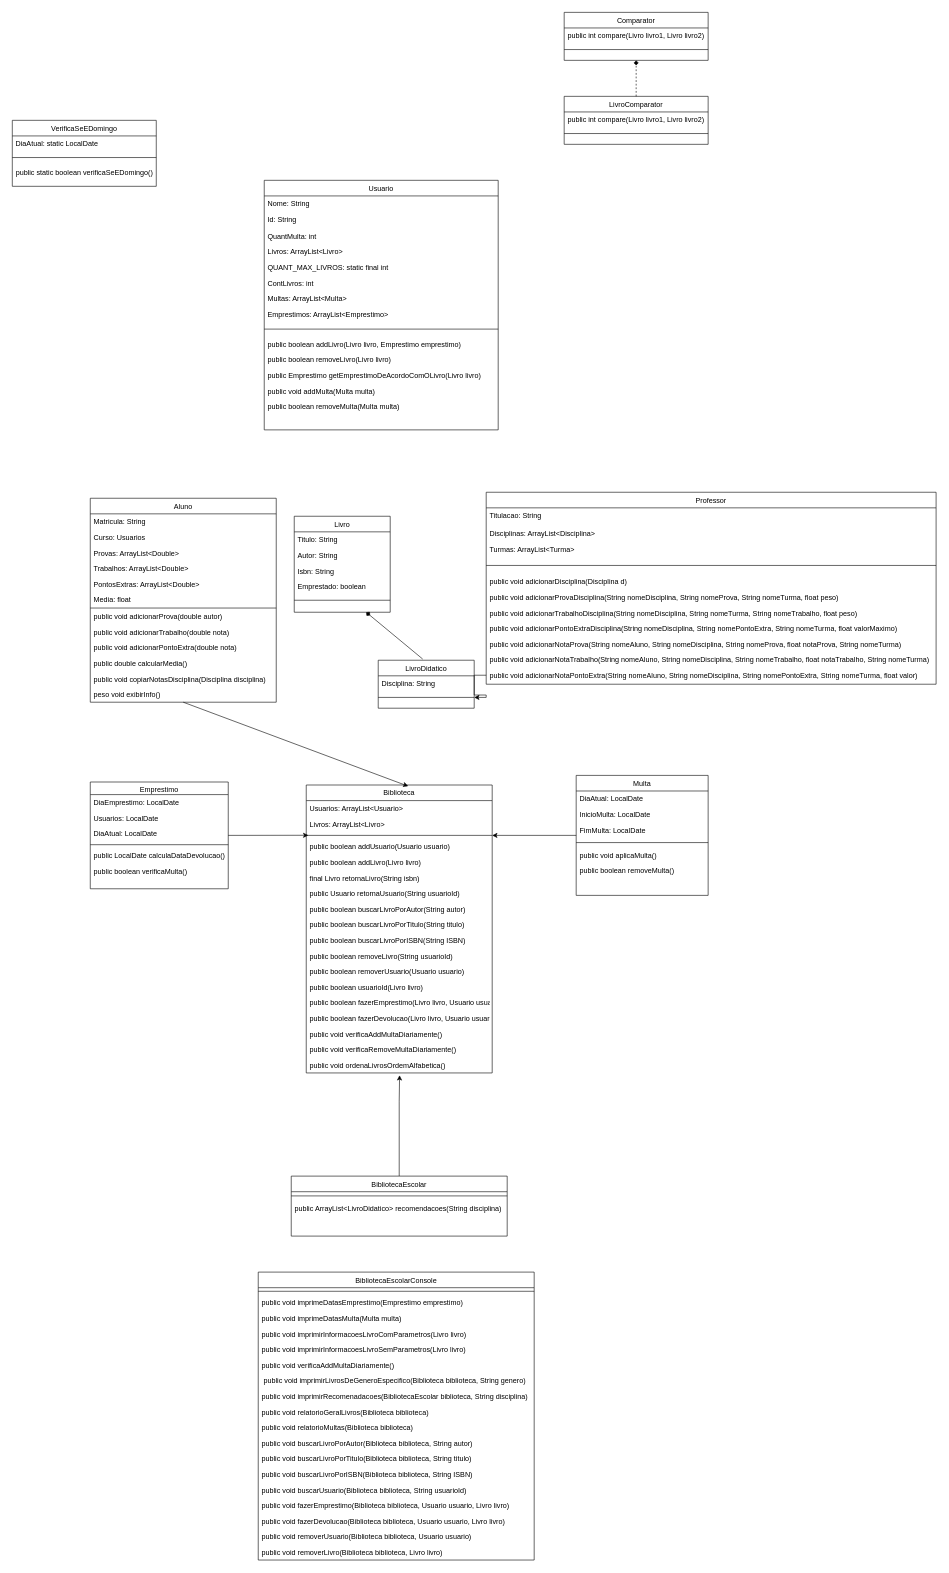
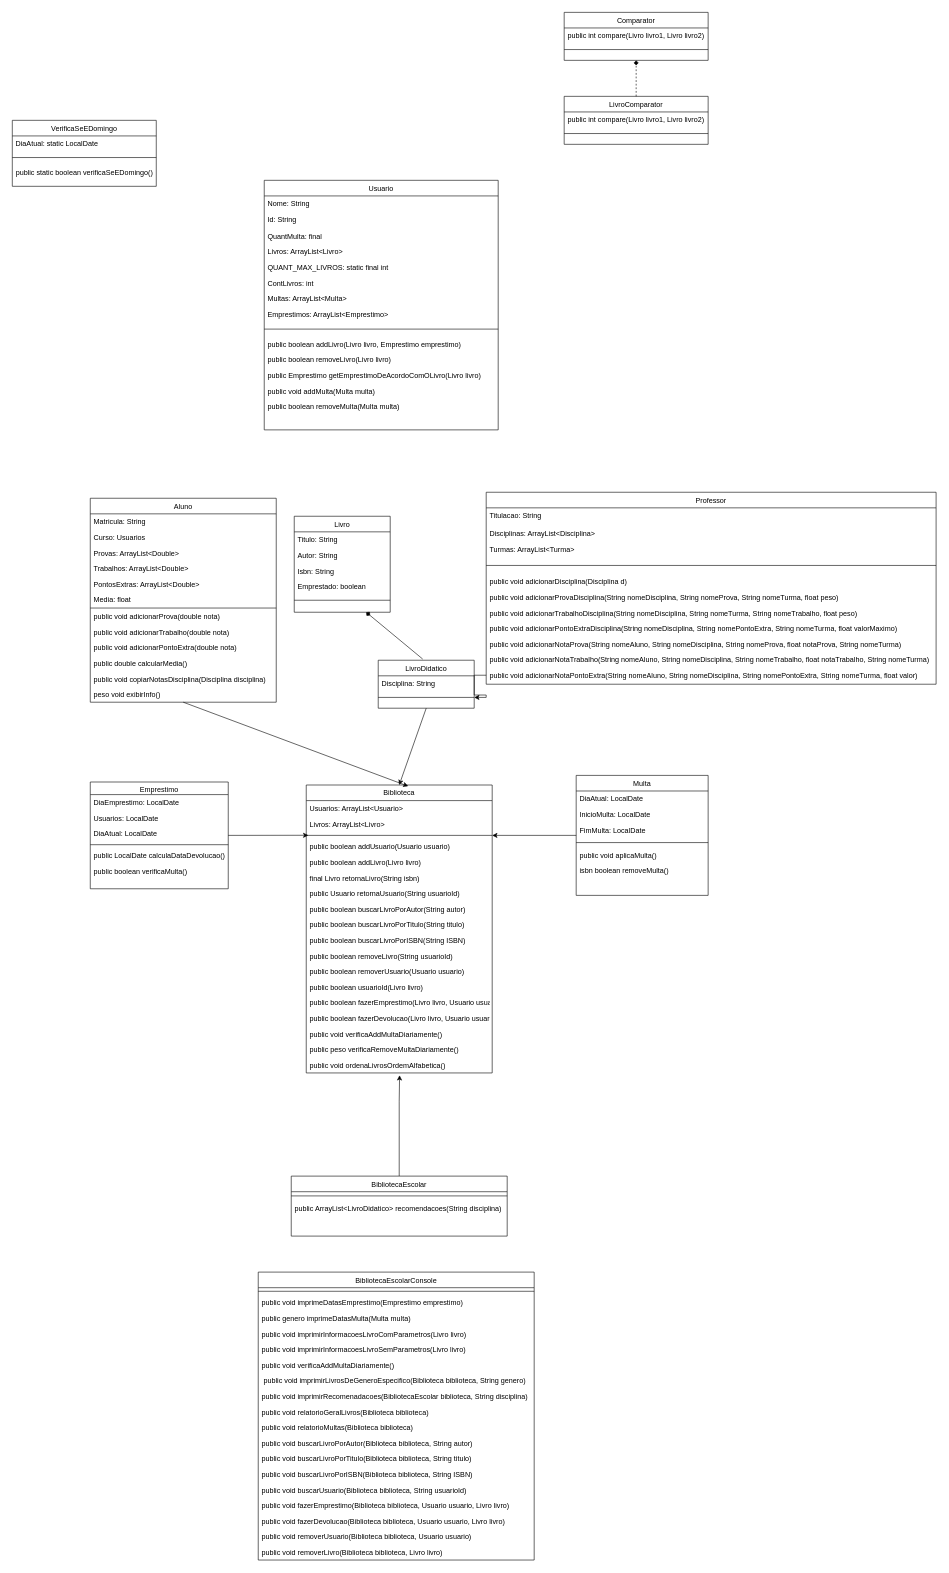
(294, 236) -> (297, 236)
(166, 617) -> (164, 617)
none -> (413, 745)
(630, 871) -> (627, 871)
(389, 1050) -> (390, 1050)
(336, 1319) -> (341, 1319)
